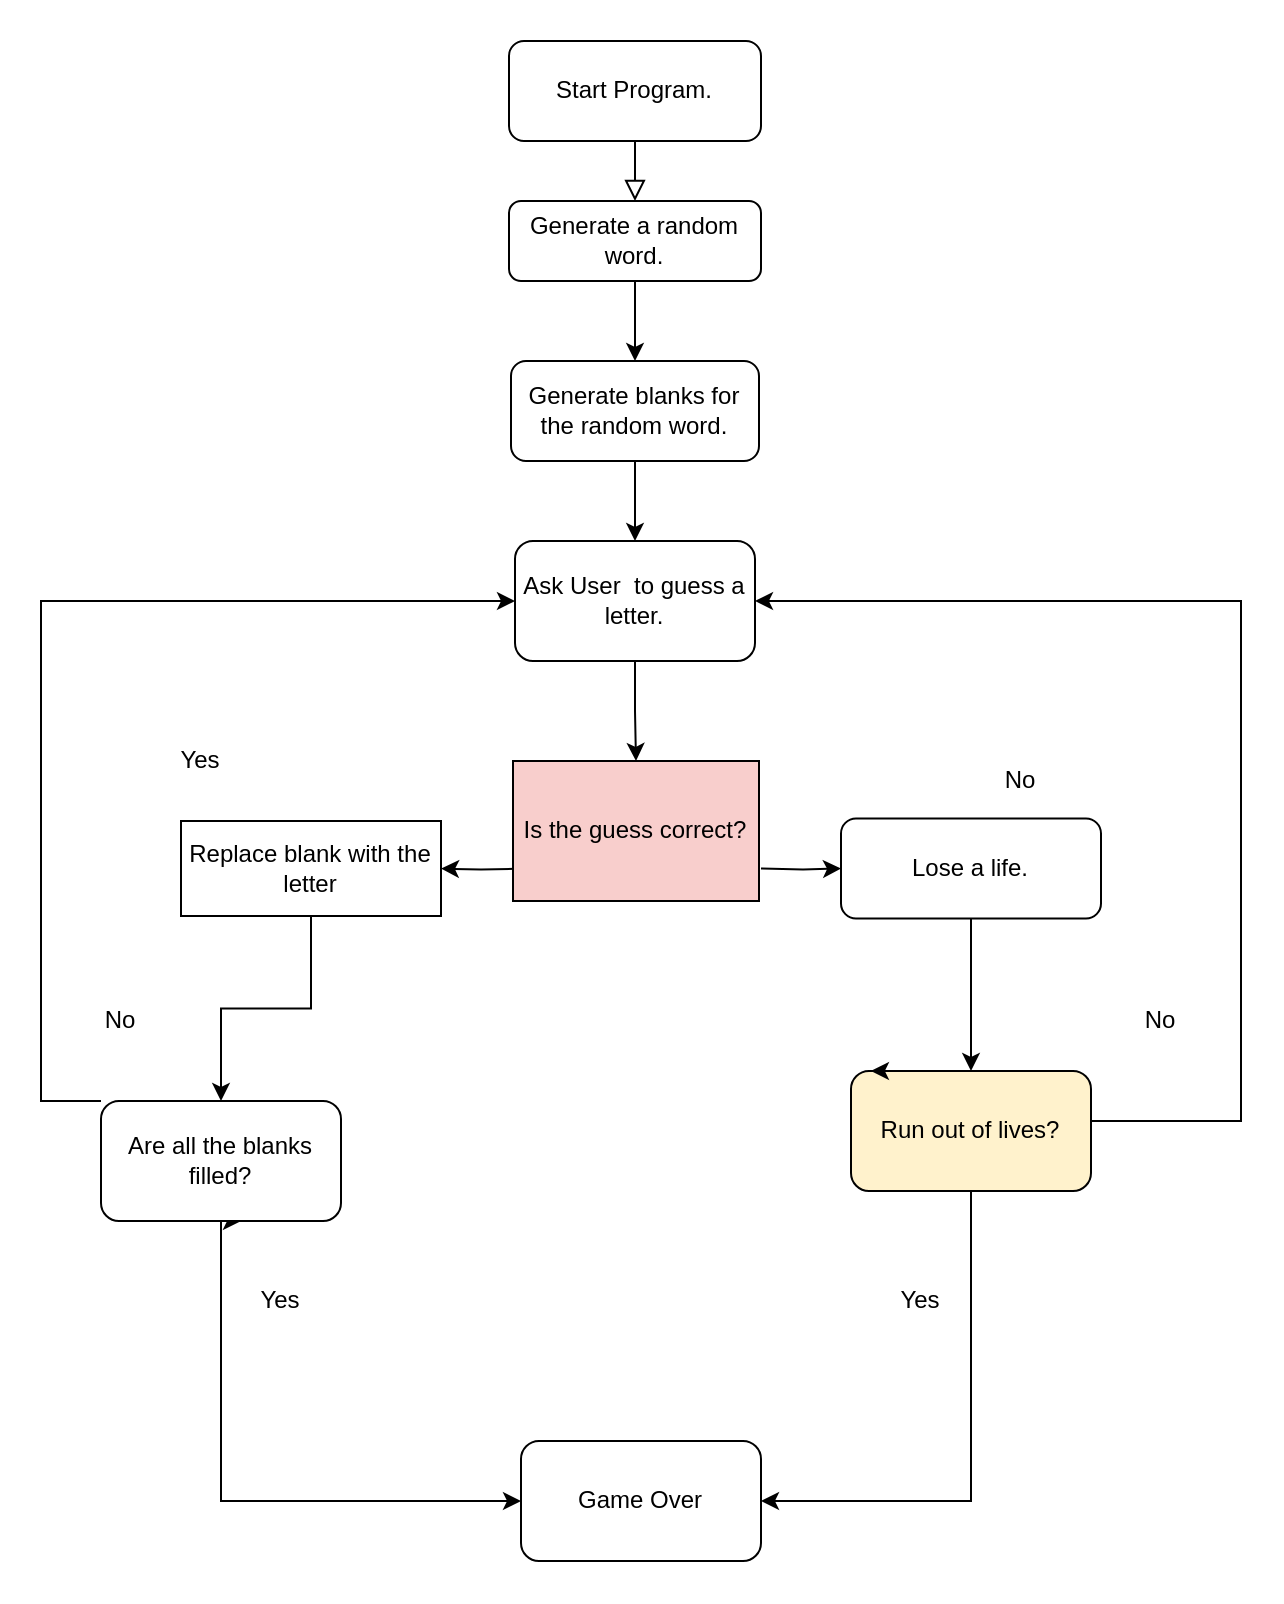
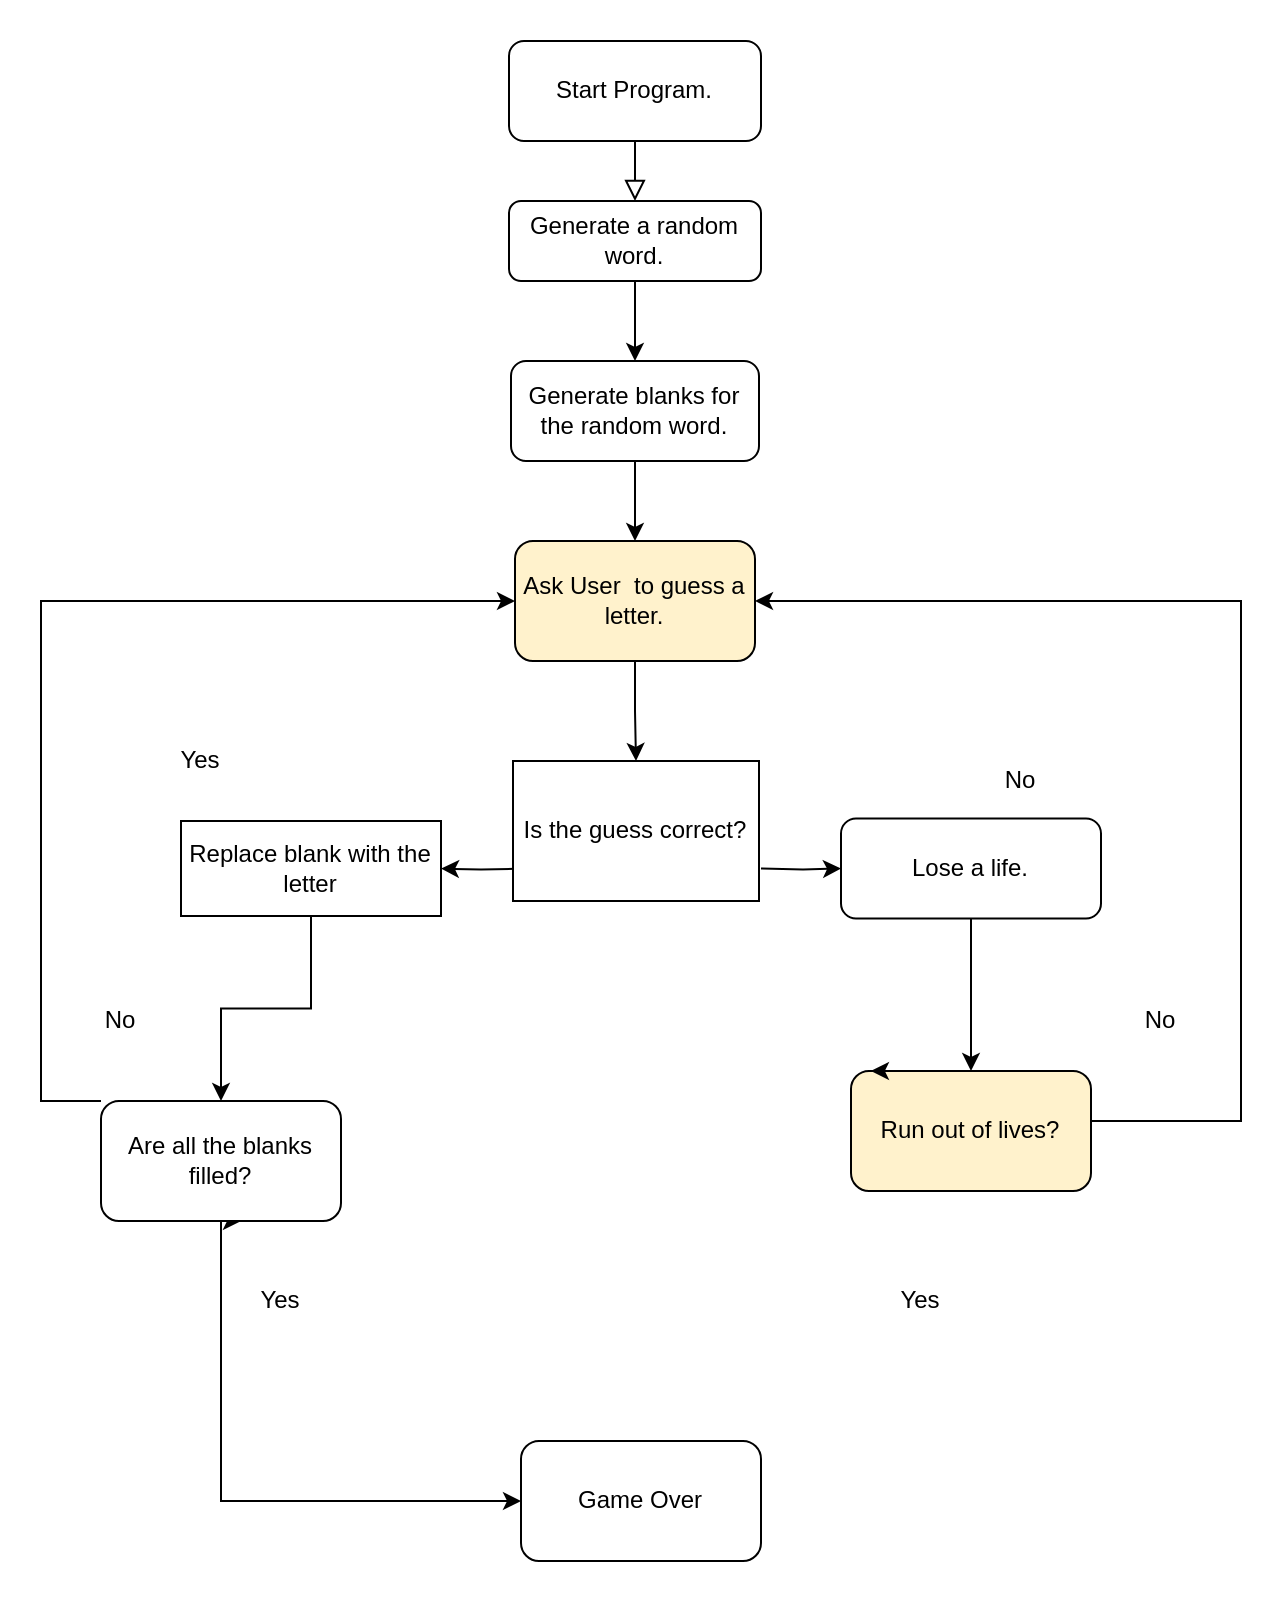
(635, 601) -> (635, 601)
(636, 831) -> (636, 831)
(971, 1444) -> none
